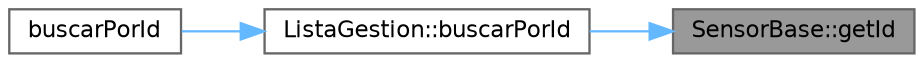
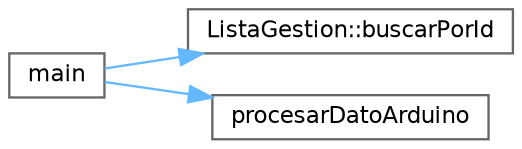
(95, 31) -> (57, 75)
(794, 31) -> none
none -> (350, 117)
